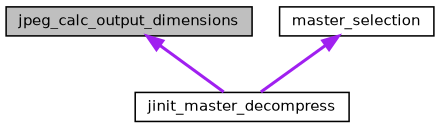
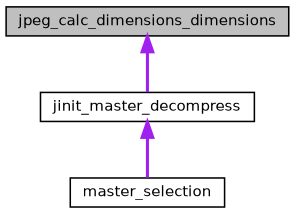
(129, 21) -> (147, 21)
(293, 69) -> (147, 158)
